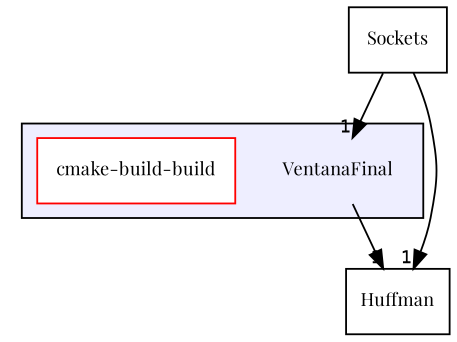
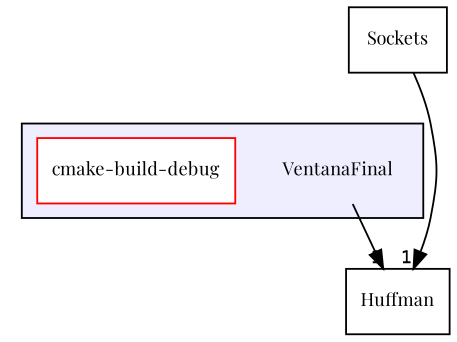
(372, 97) -> none
(136, 171) -> (136, 171)
